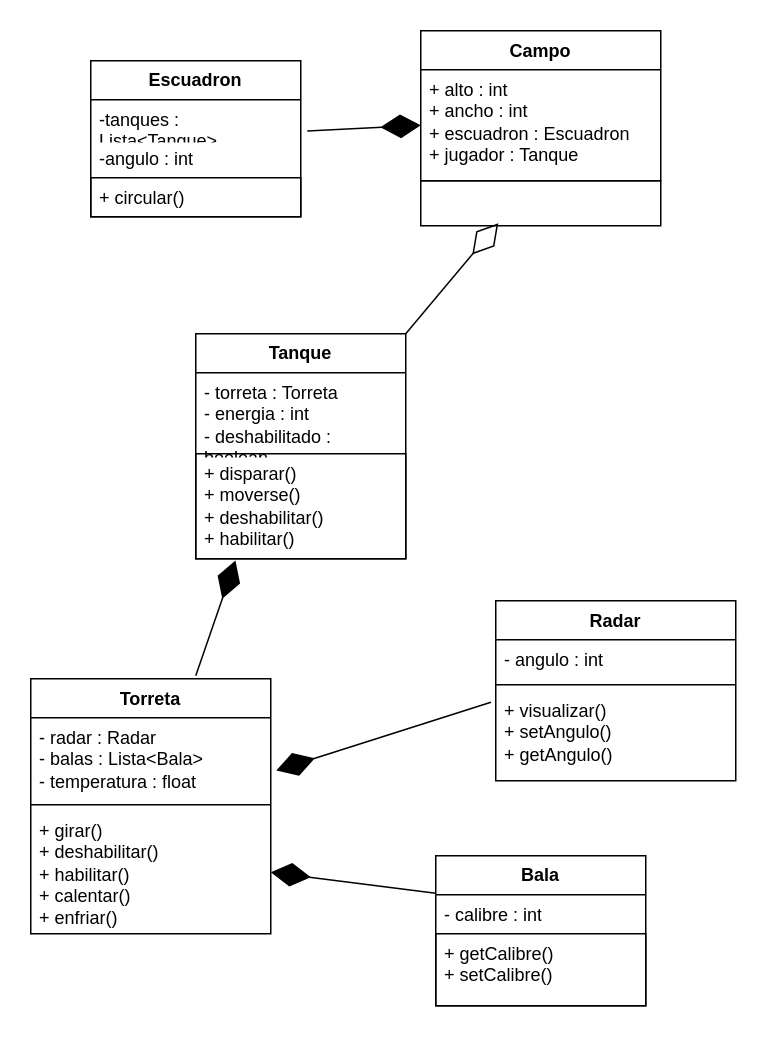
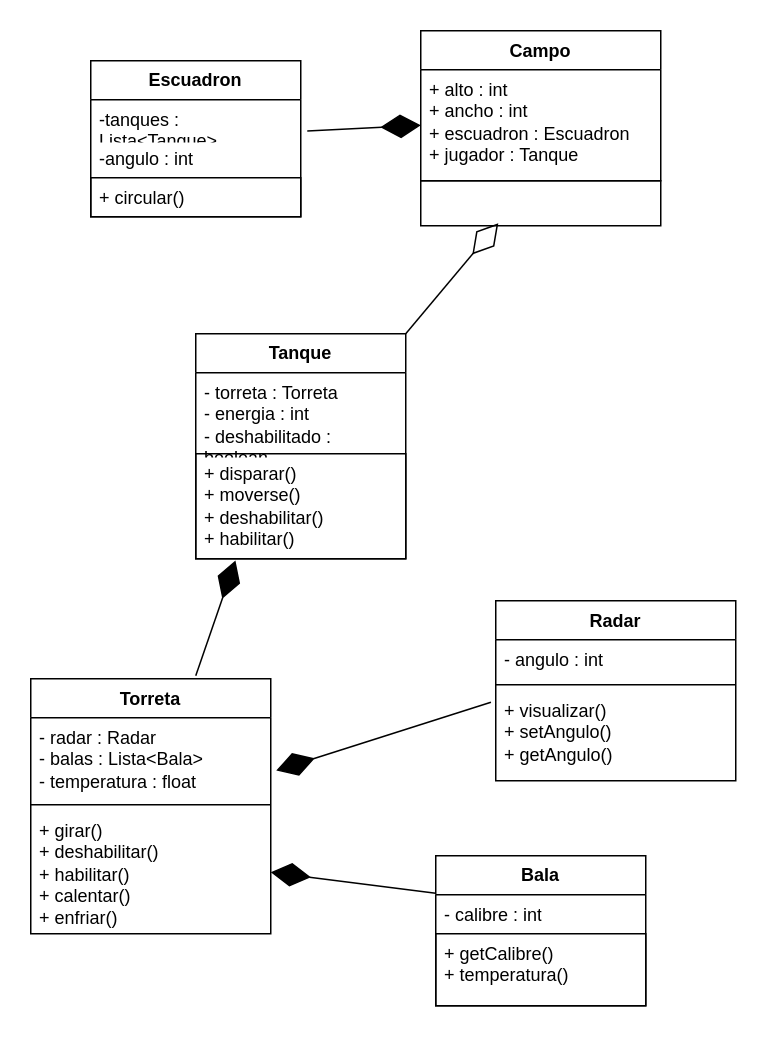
(508, 966) -> (518, 966)
